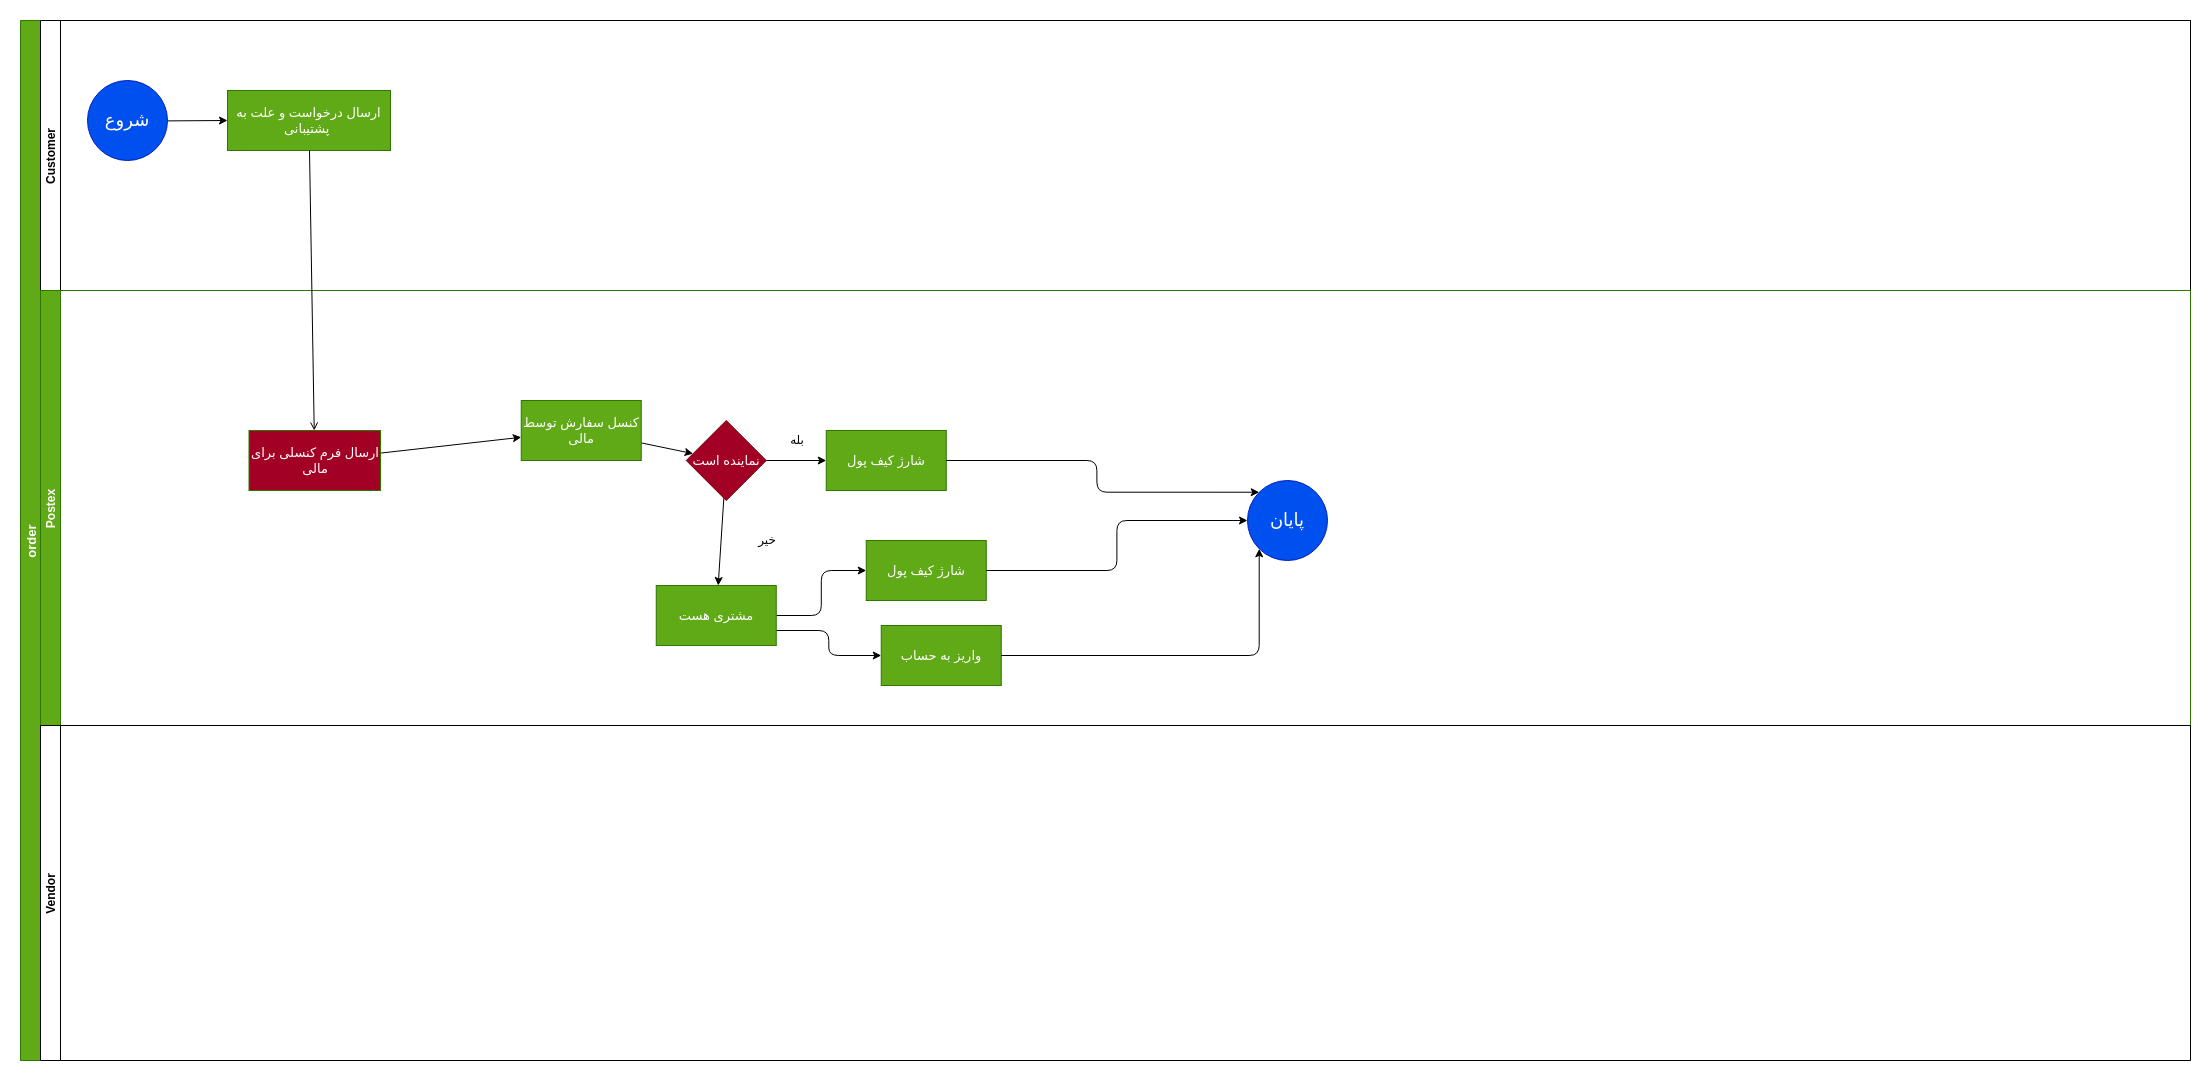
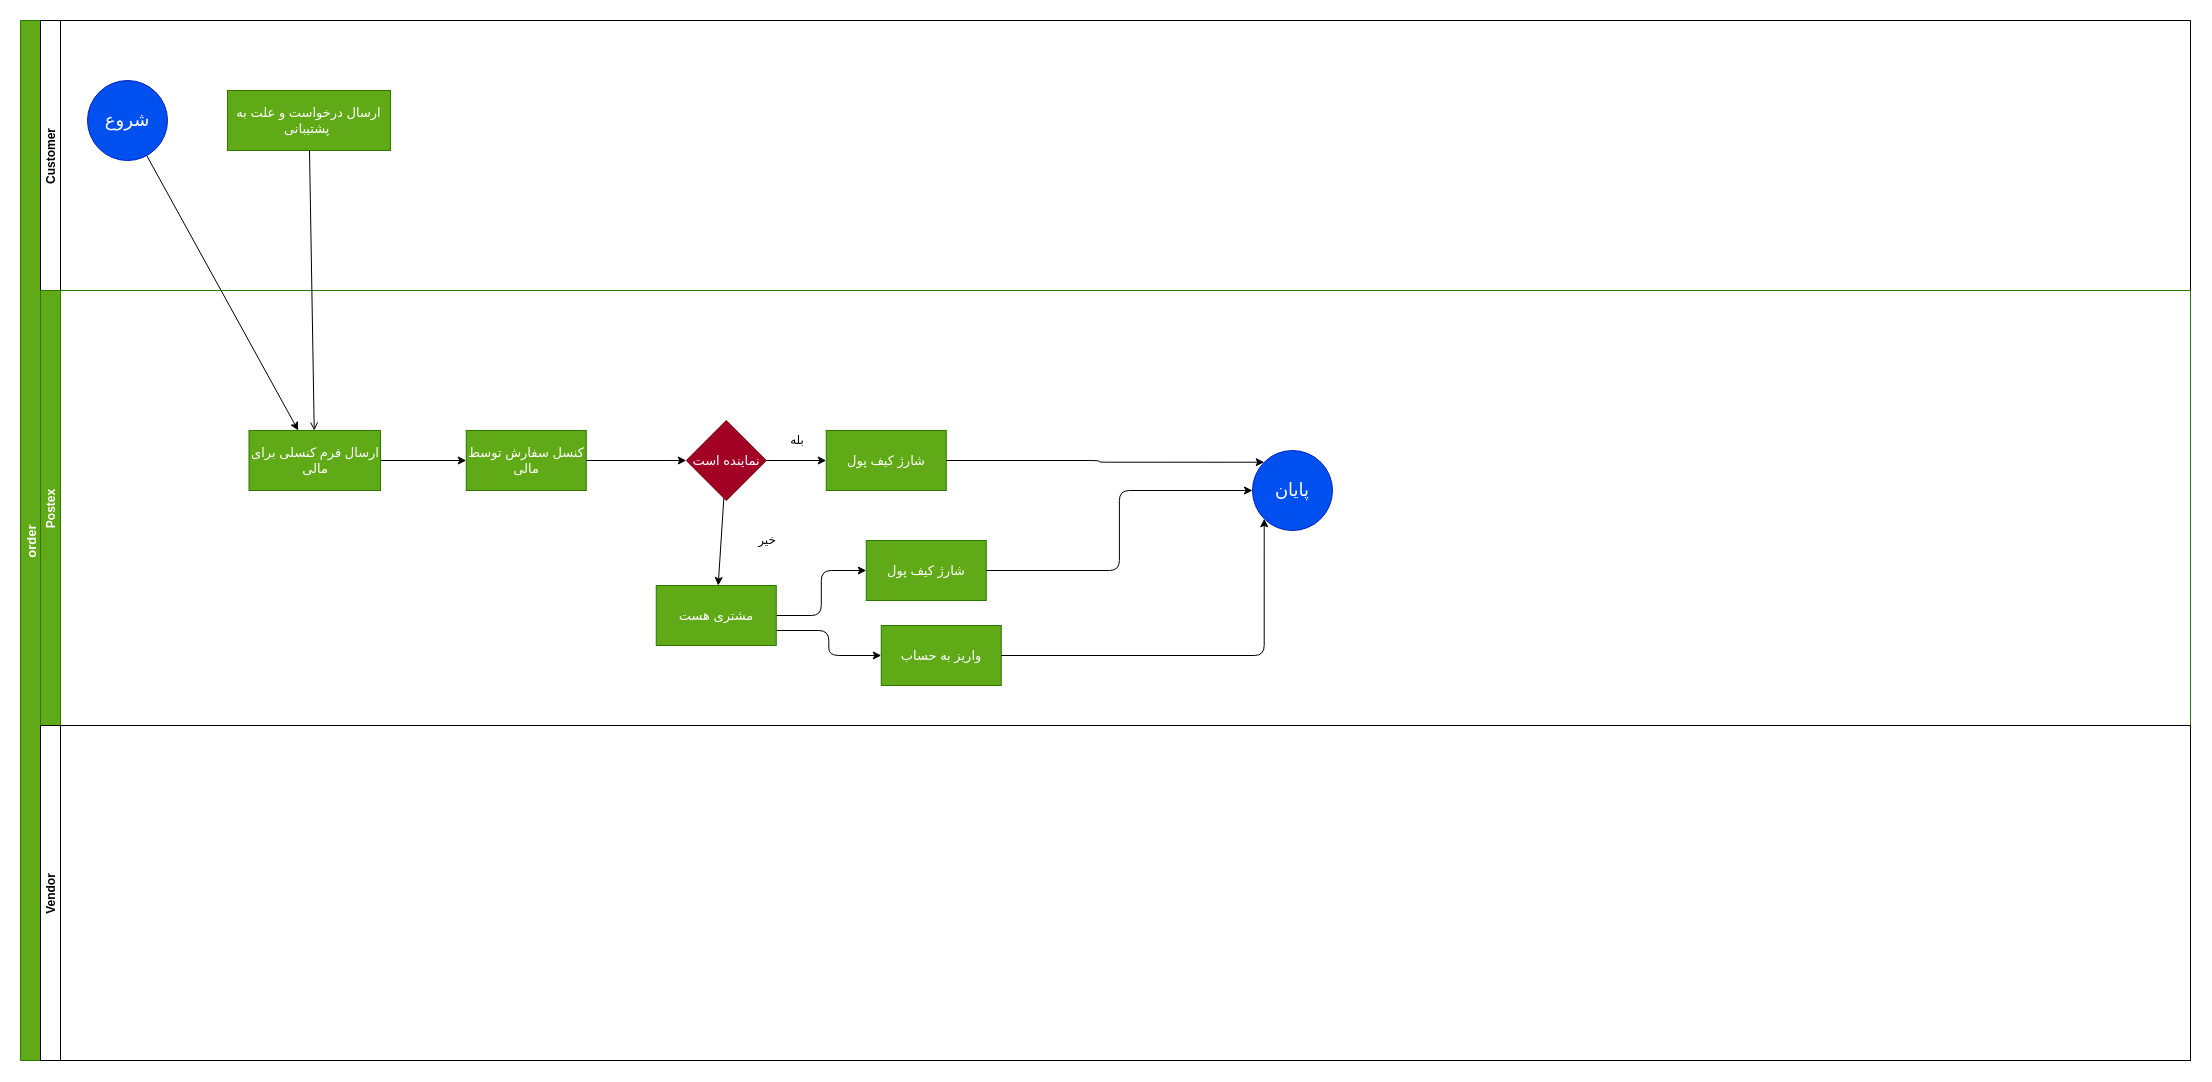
(194, 121) -> (220, 288)
(581, 431) -> (526, 461)
(315, 461) -> (315, 461)
(1288, 521) -> (1293, 491)
